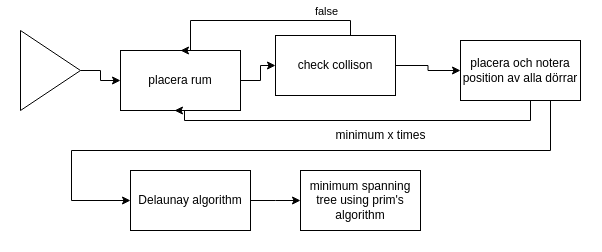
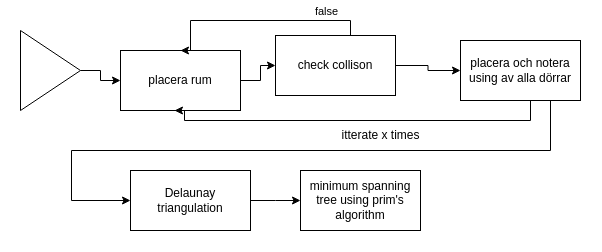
(521, 71) -> (521, 71)
(381, 136) -> (381, 136)
(191, 201) -> (191, 201)
